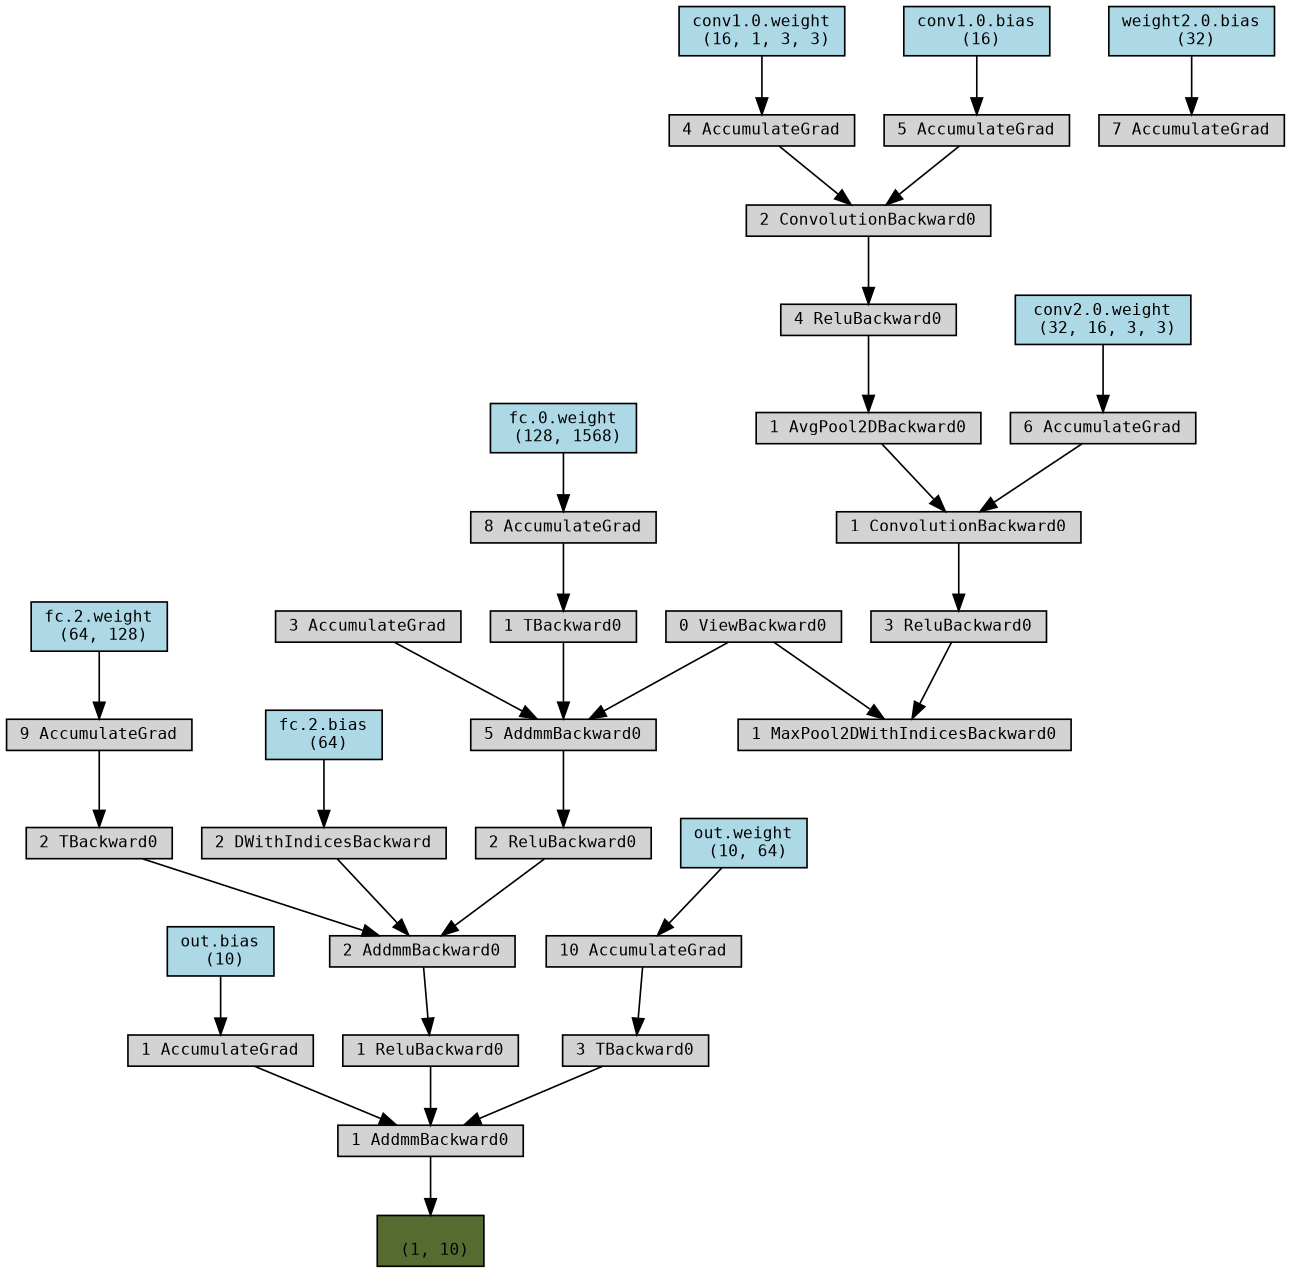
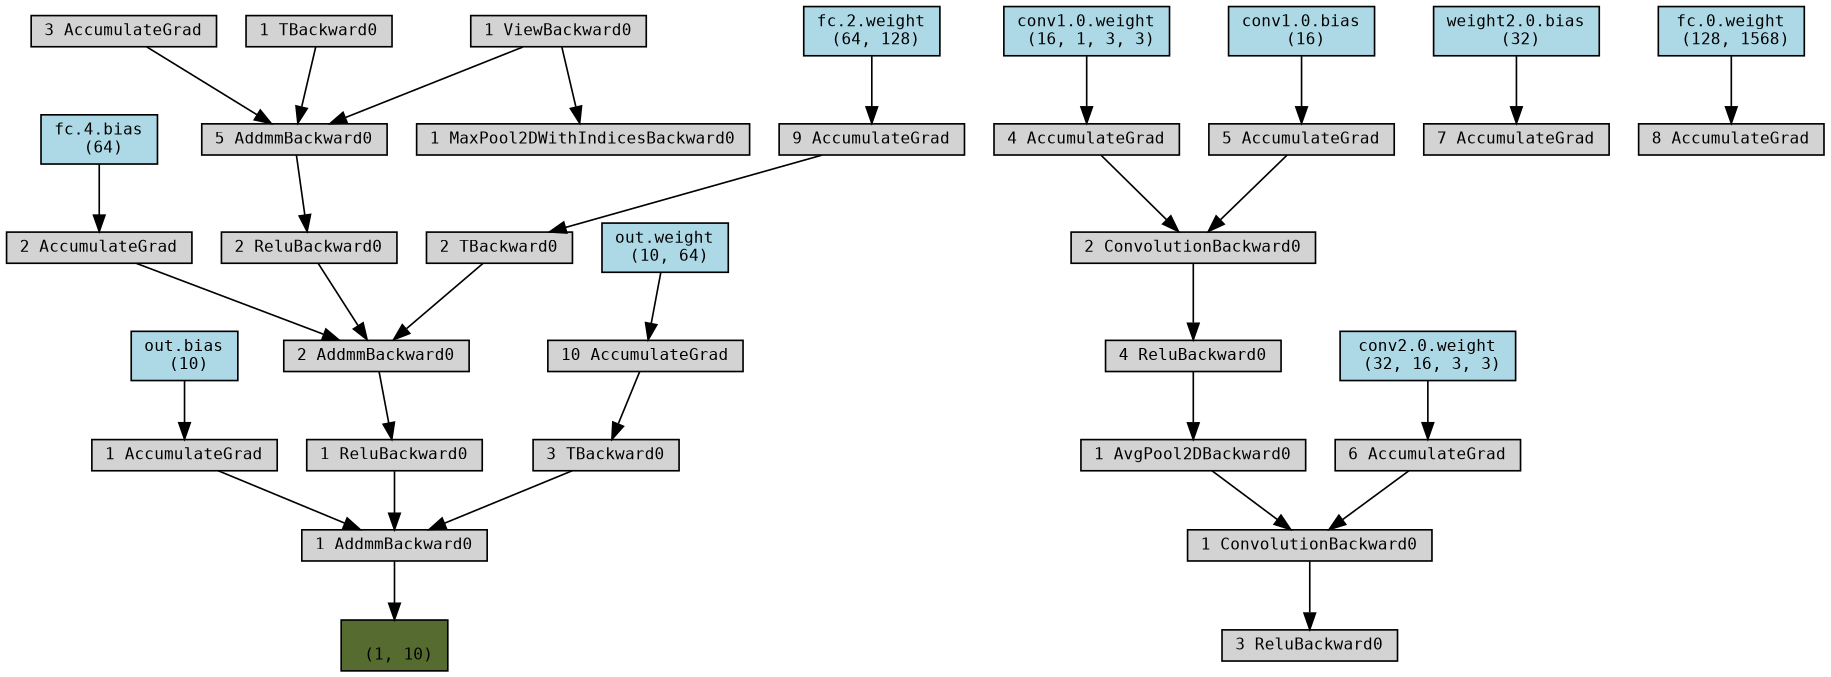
(563, 569) -> none
(754, 627) -> (559, 31)
(936, 673) -> none
(324, 735) -> (99, 139)
(324, 843) -> (99, 248)
